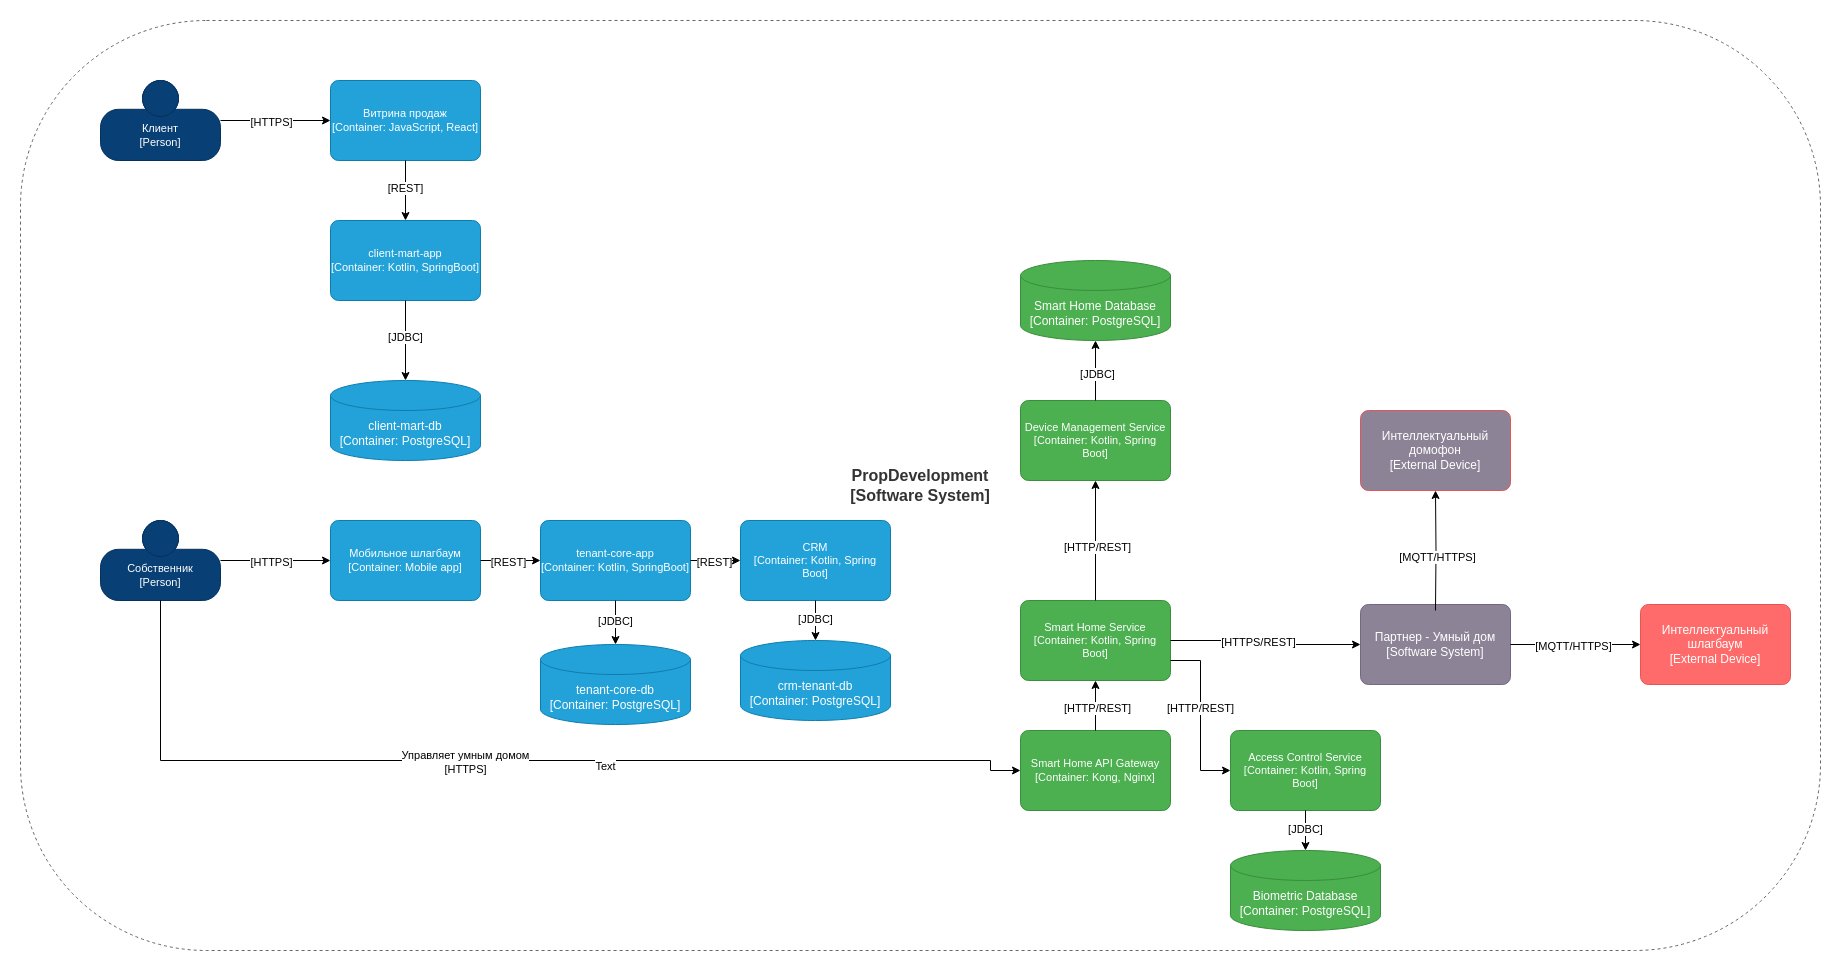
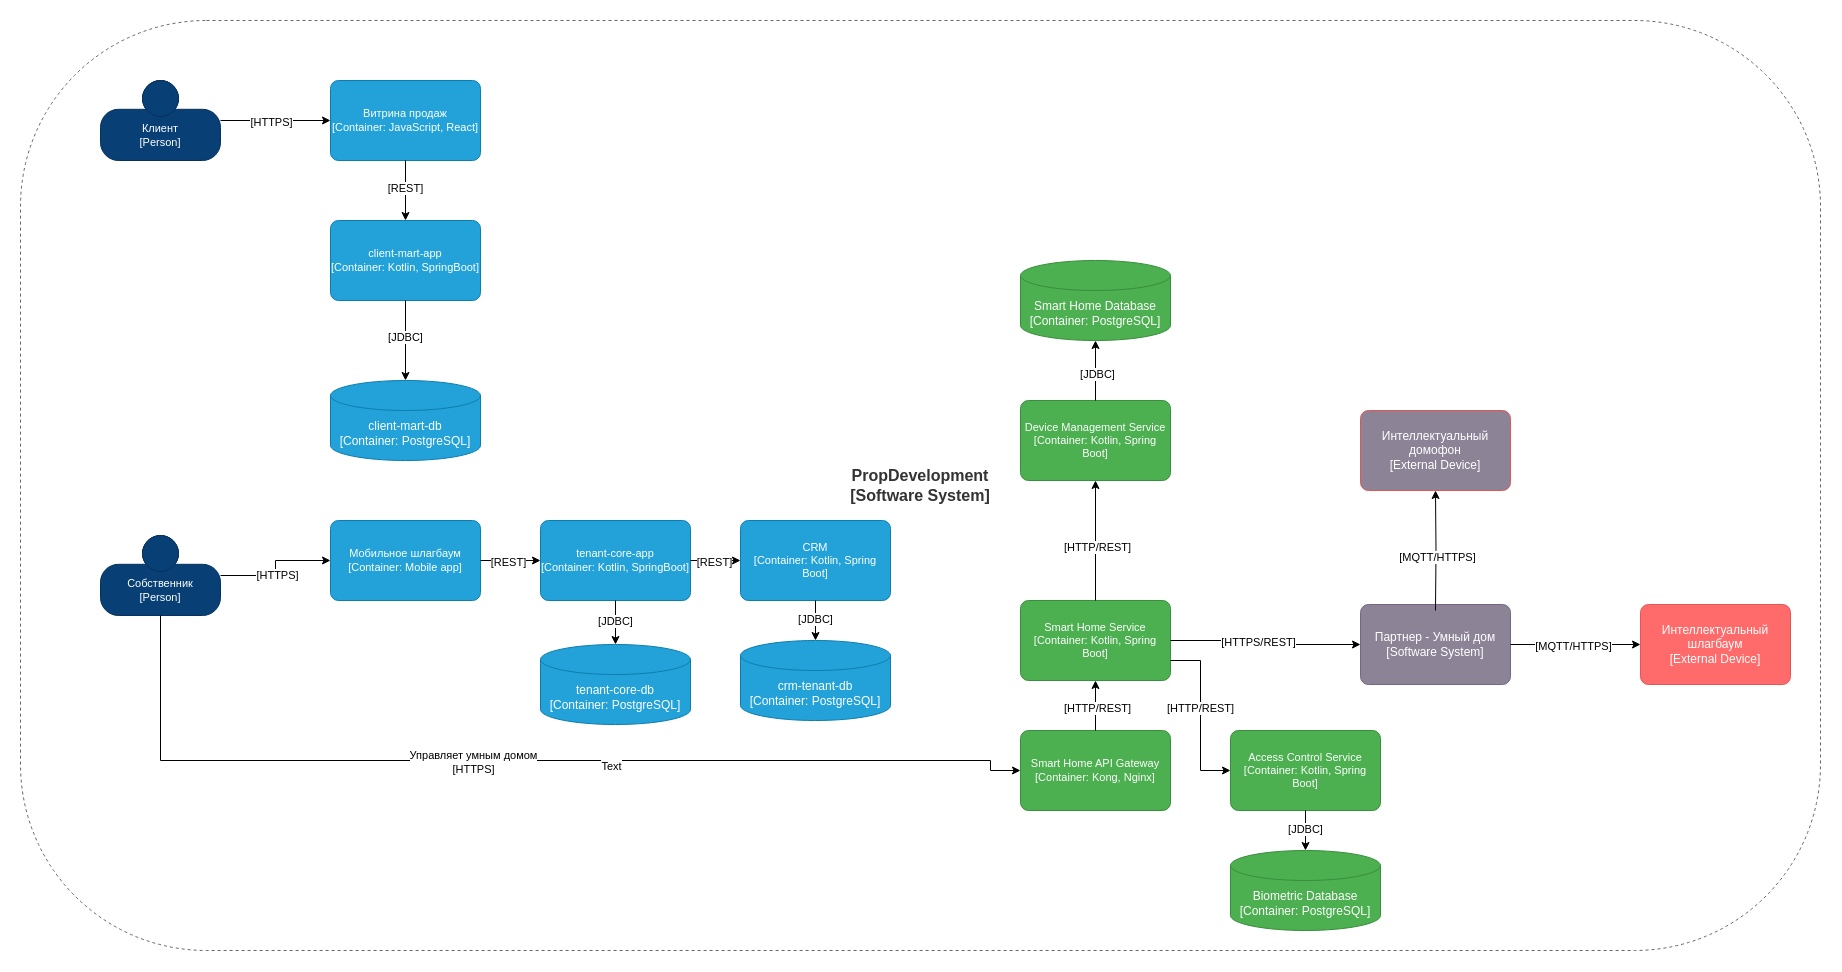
(161, 561) -> (161, 576)
